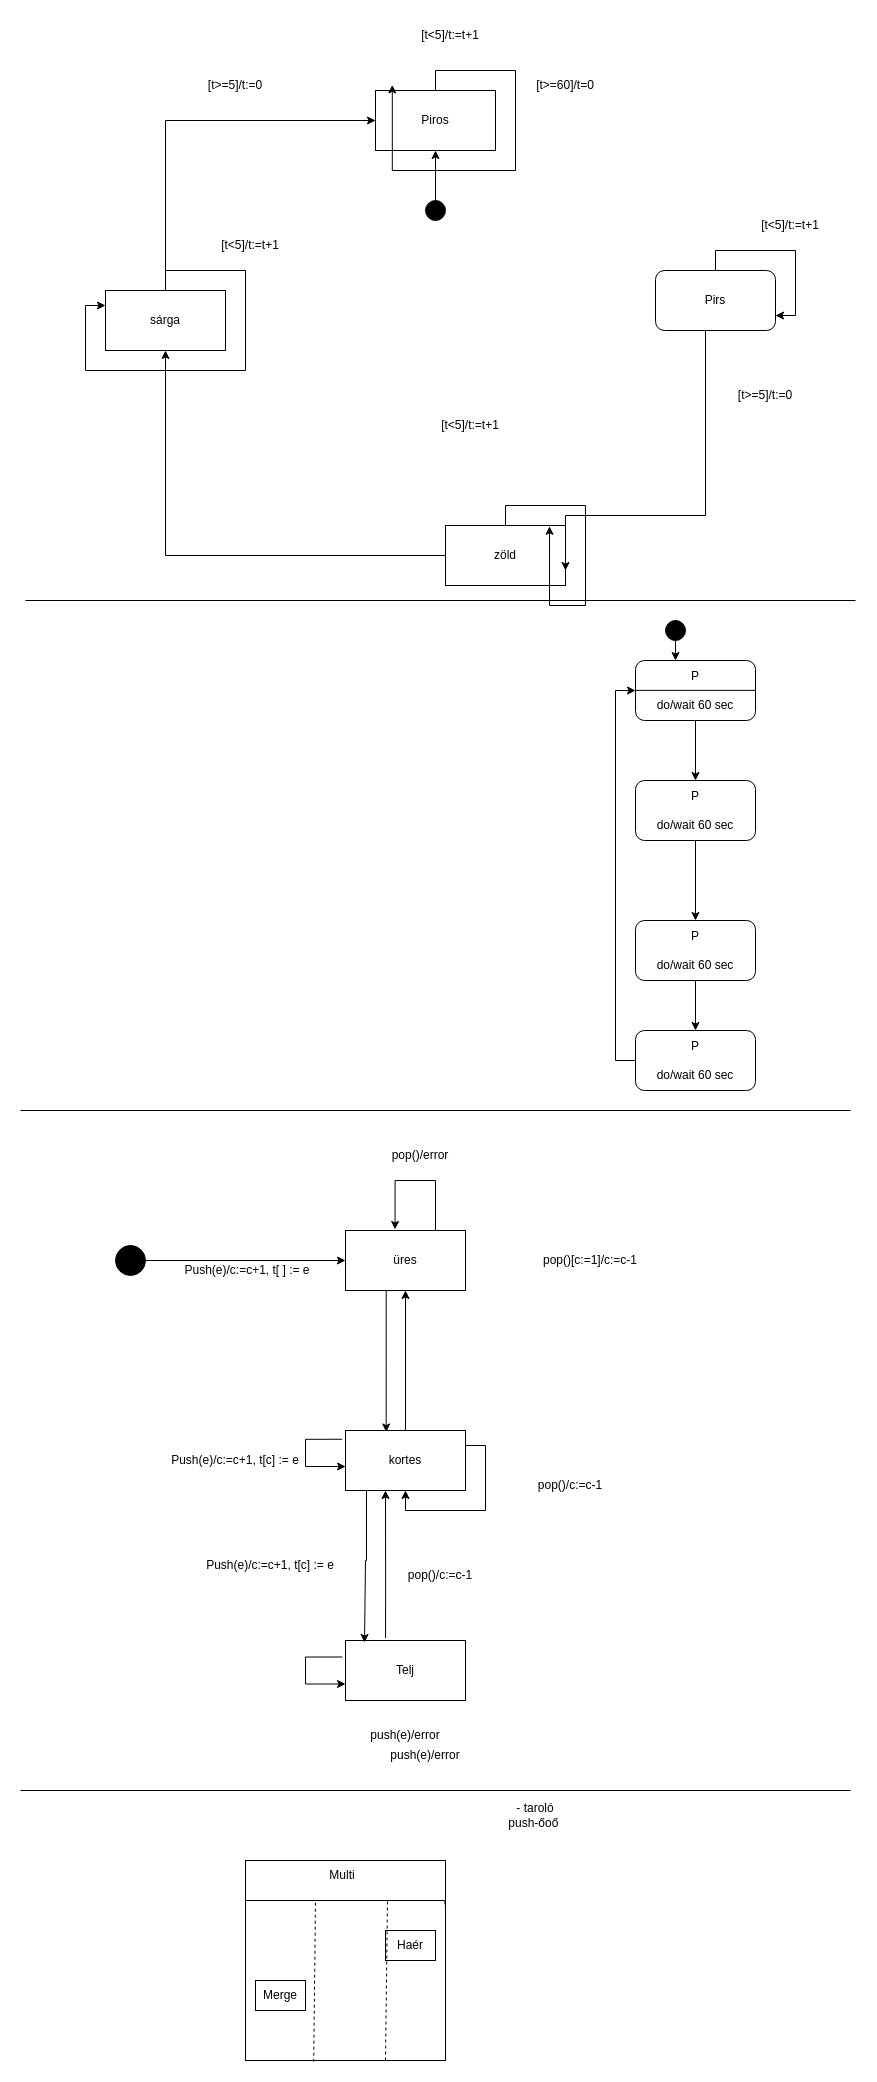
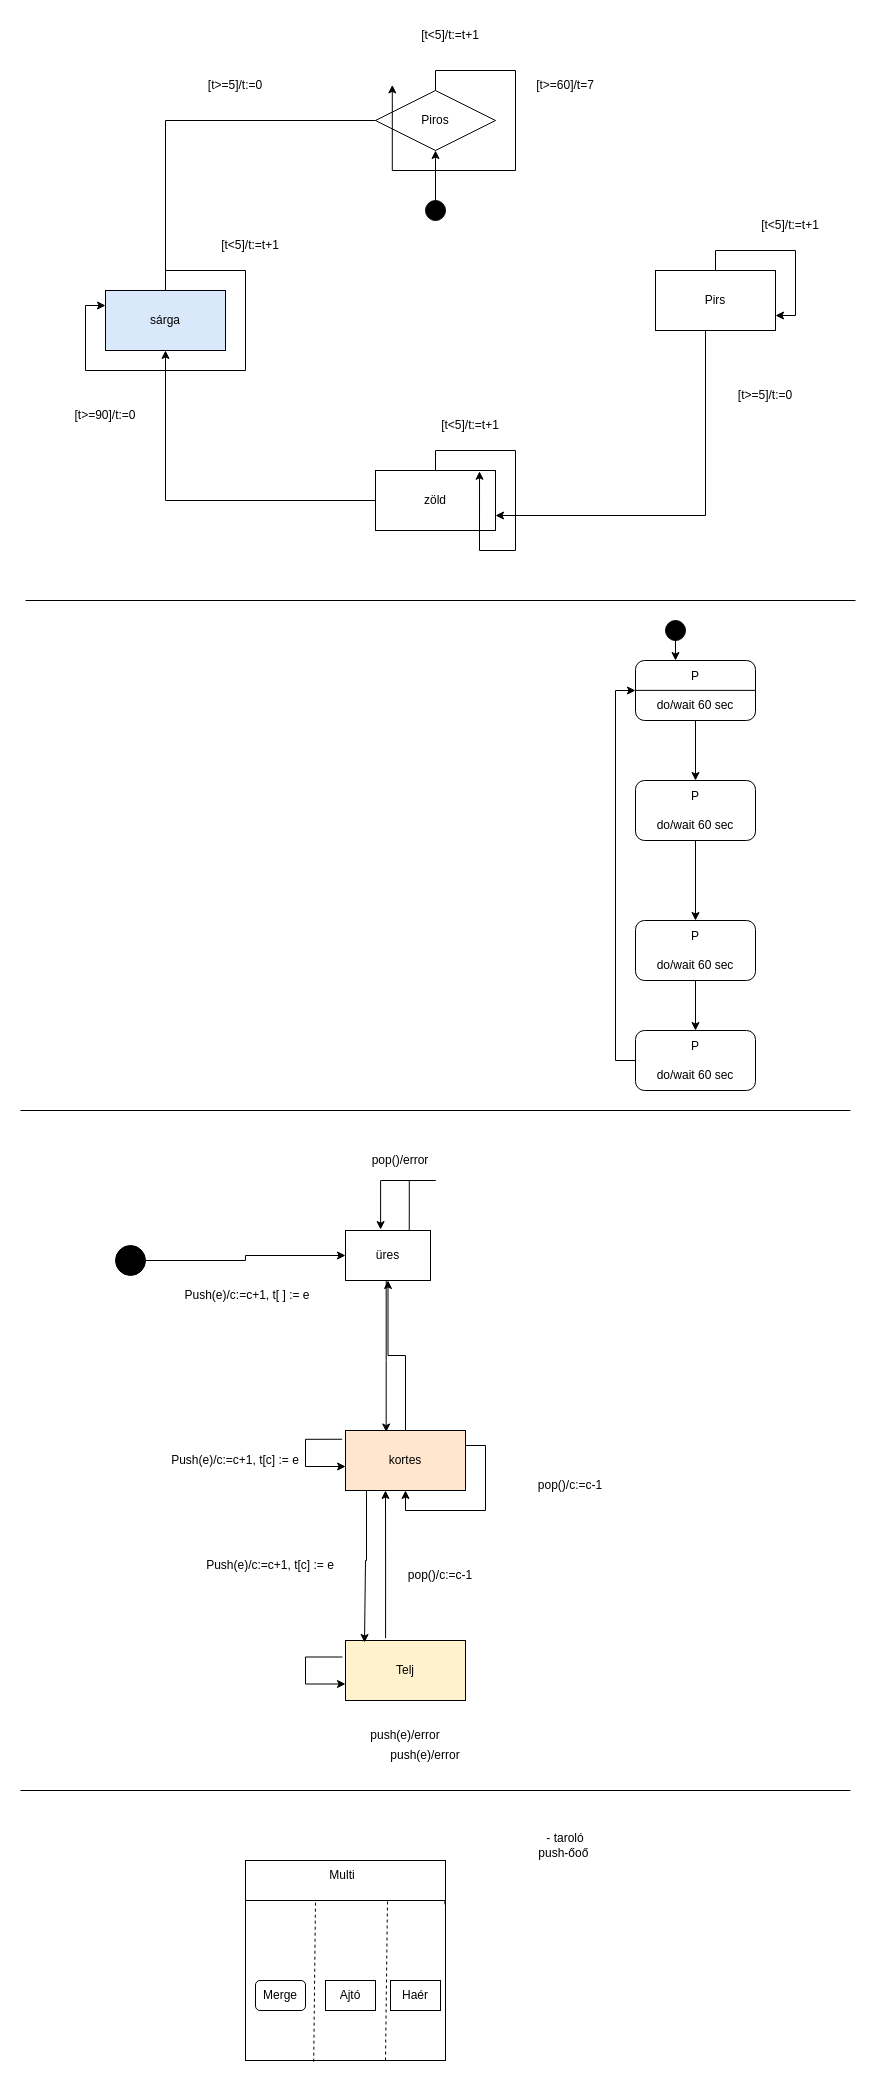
(566, 86) -> (566, 86)
(367, 121) -> (371, 121)
(436, 121) -> (436, 121)
(716, 301) -> (716, 301)
(166, 321) -> (166, 321)
none -> (106, 416)
(506, 556) -> (436, 501)
(421, 1156) -> (401, 1161)
(406, 1261) -> (388, 1256)
(591, 1261) -> none
(248, 1271) -> (248, 1296)
(406, 1461) -> (406, 1461)
(406, 1671) -> (406, 1671)
(536, 1816) -> (566, 1846)
(411, 1946) -> (416, 1996)
(281, 1996) -> (281, 1996)
none -> (351, 1996)
